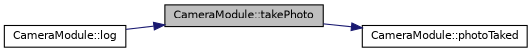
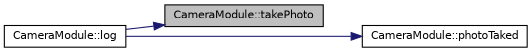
(337, 25) -> (238, 36)
